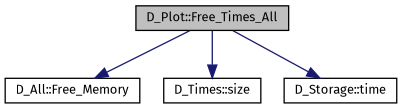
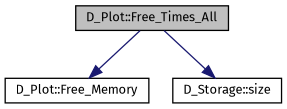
(72, 91) -> (77, 91)
(212, 91) -> (227, 91)
(340, 91) -> none
